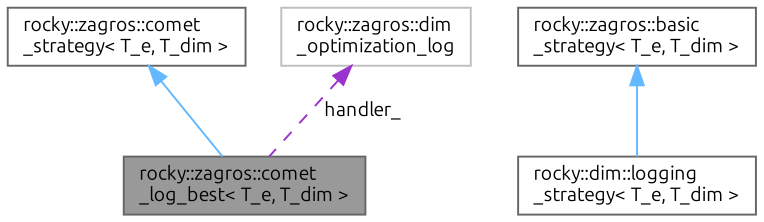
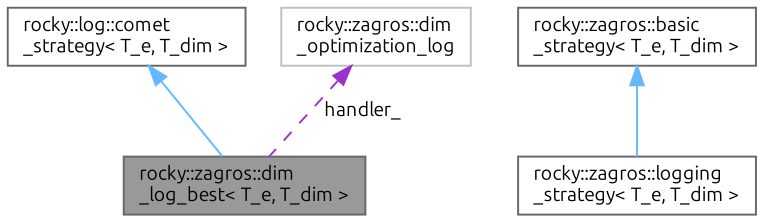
(127, 37) -> (127, 37)
(245, 186) -> (245, 186)
(637, 186) -> (637, 186)
